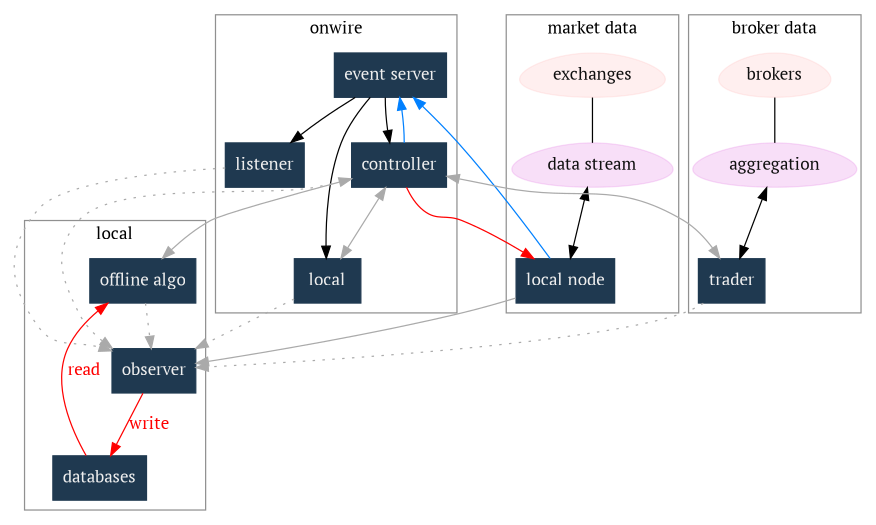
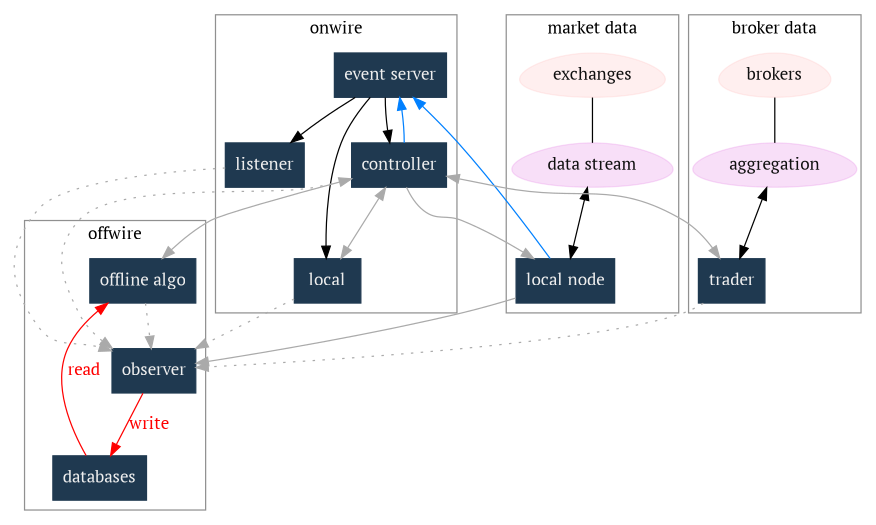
(465, 222) -> (465, 222)
(115, 235) -> (115, 235)
